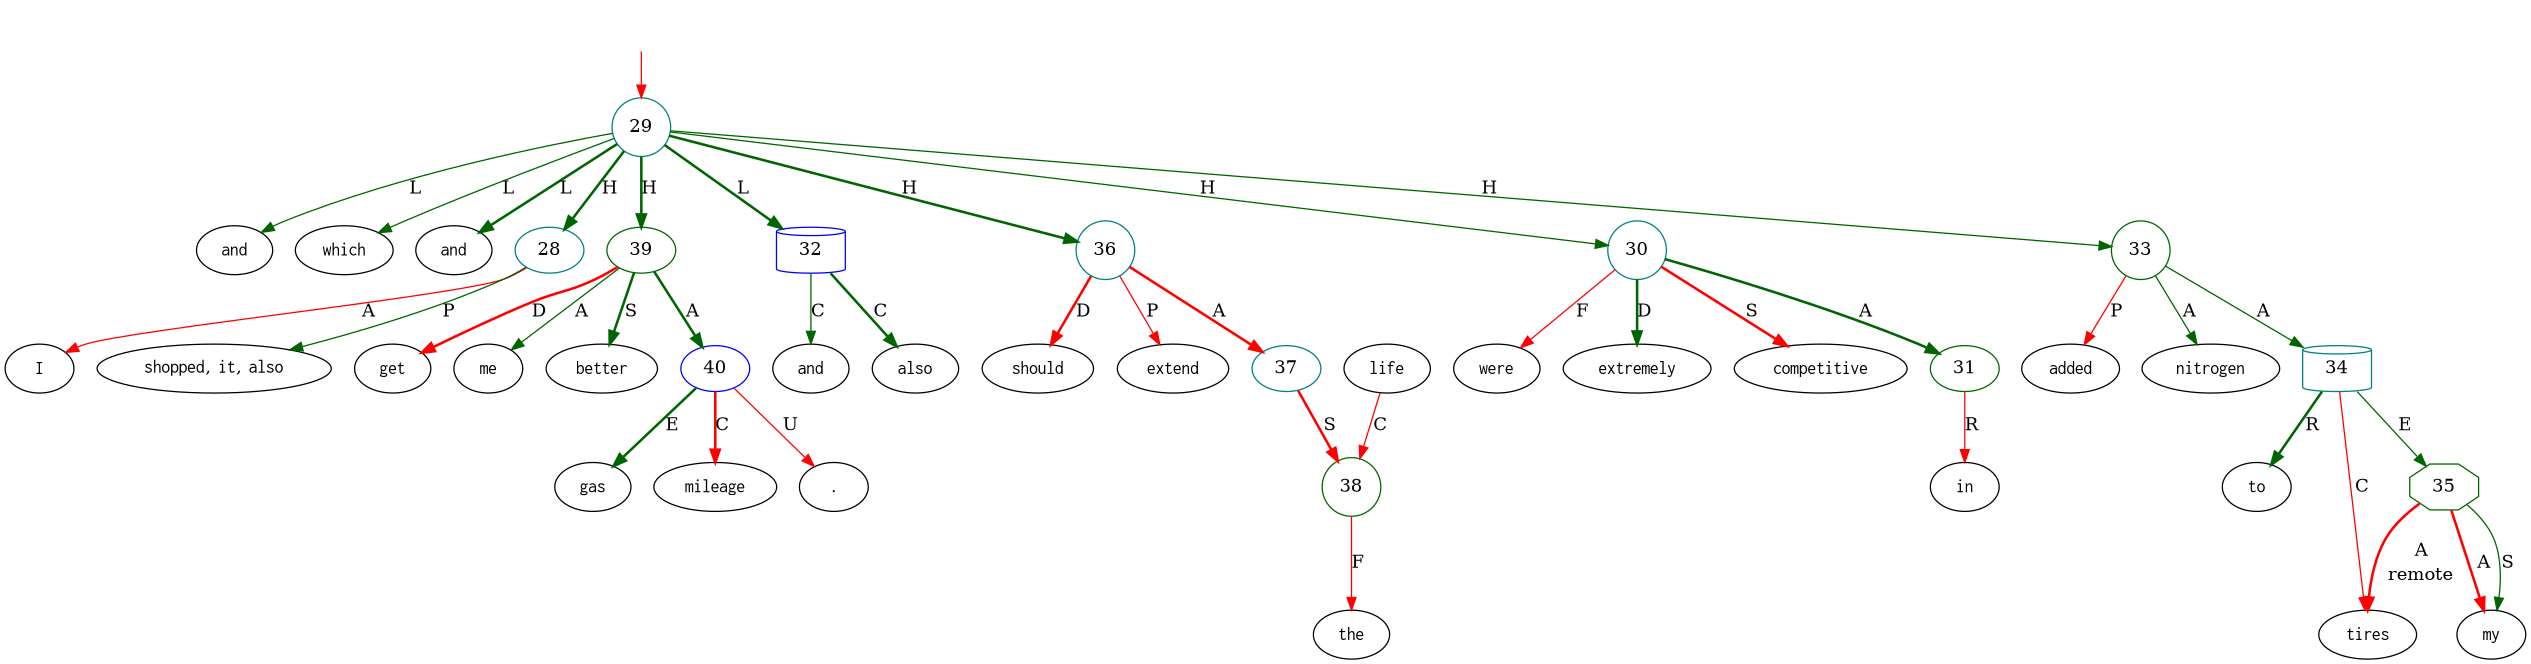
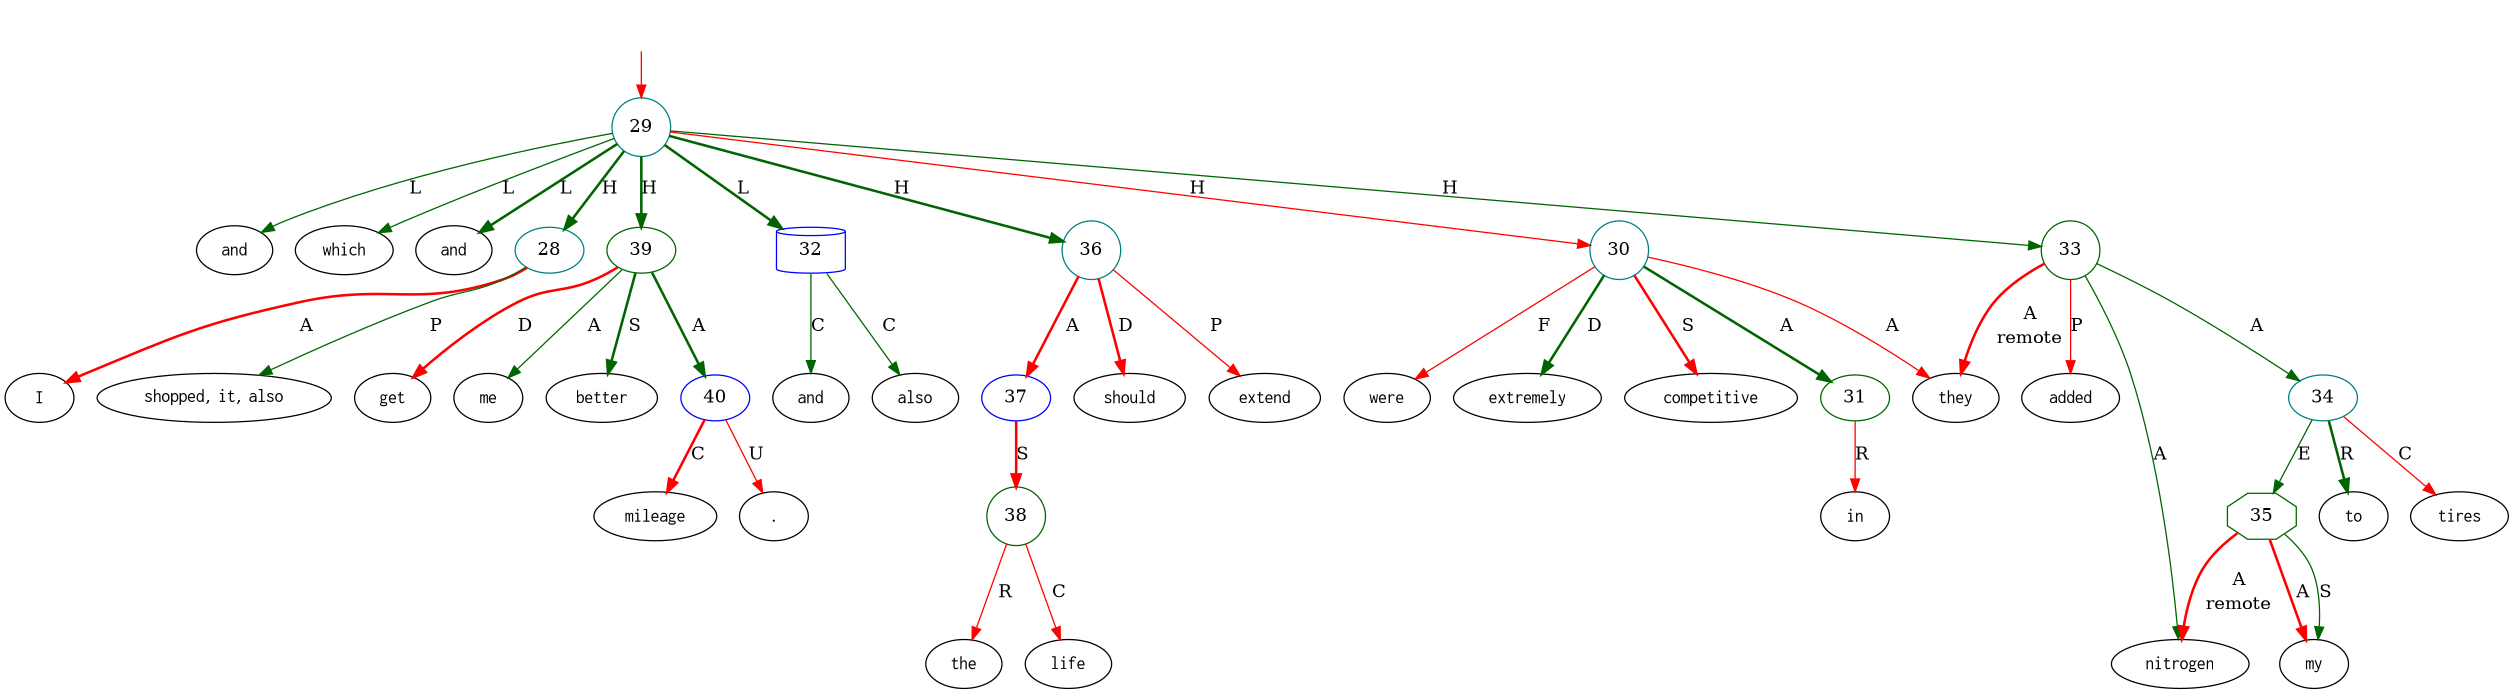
(1133, 188) -> (1124, 188)
(859, 305) -> (859, 319)
(303, 311) -> (299, 302)
(1286, 369) -> (1016, 398)
(2337, 369) -> (2323, 398)
none -> (1956, 398)
(1372, 420) -> (1041, 586)
(593, 487) -> none
(2383, 544) -> (2200, 574)
(1358, 563) -> (1005, 592)
